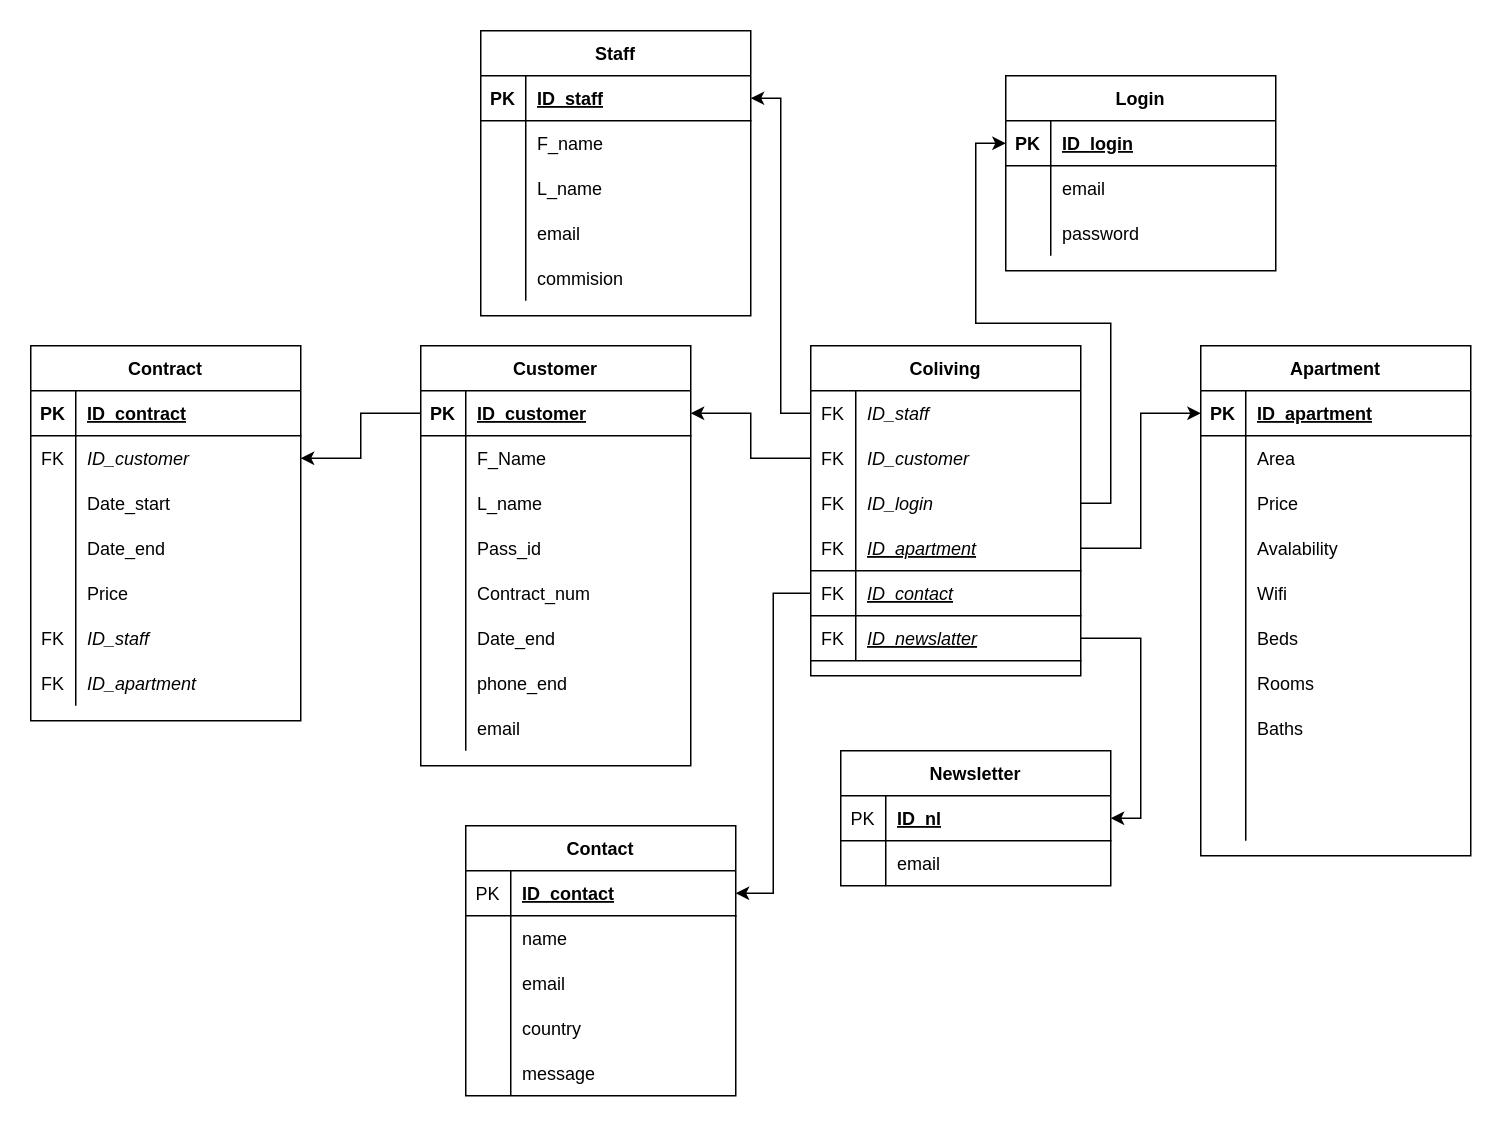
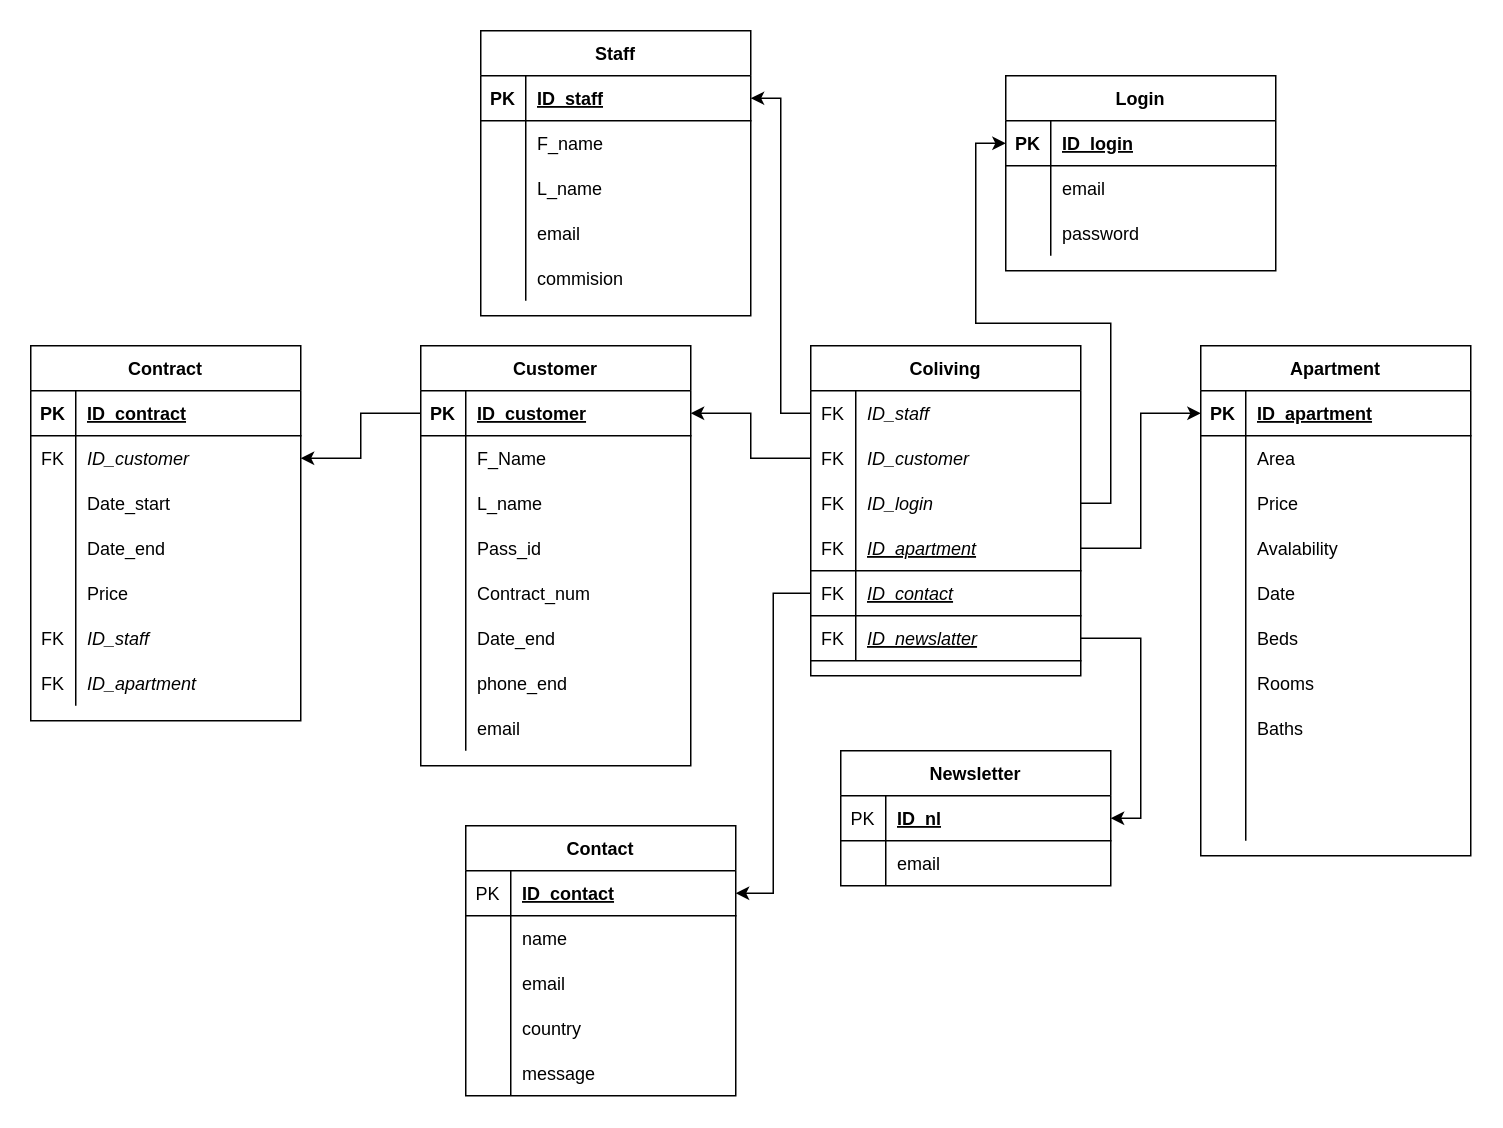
(1272, 594) -> (1277, 594)
